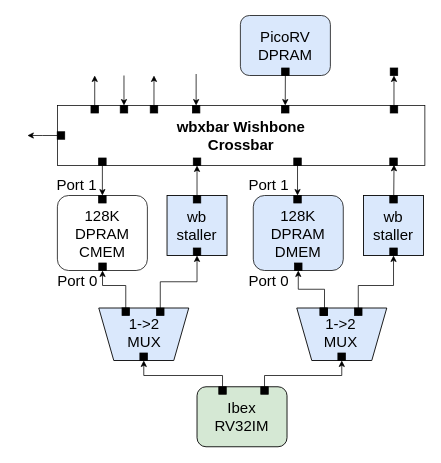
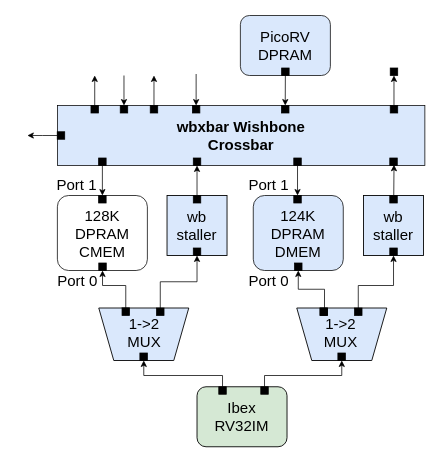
(241, 135) -> (241, 135)
(298, 233) -> (298, 233)
